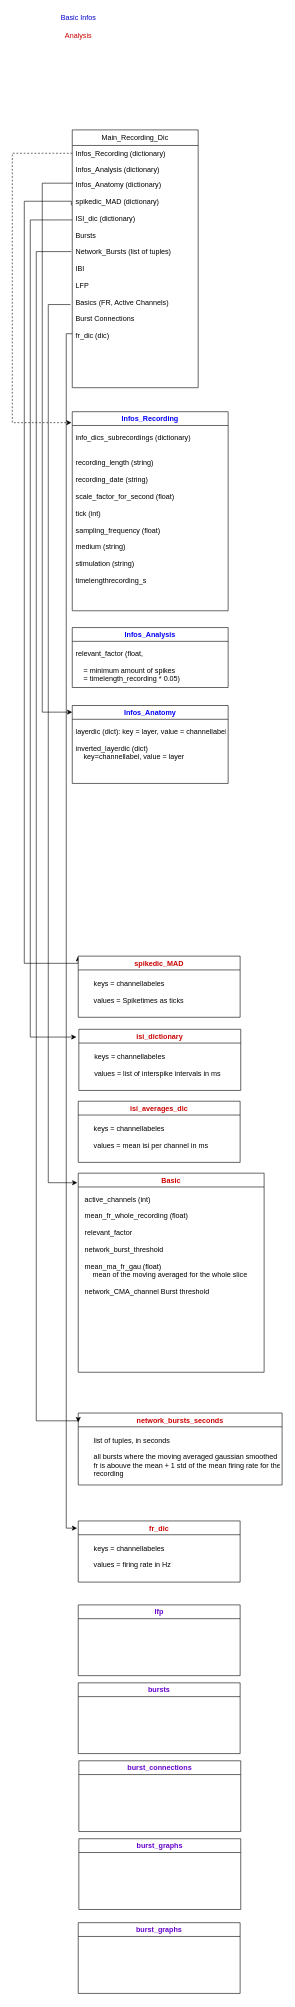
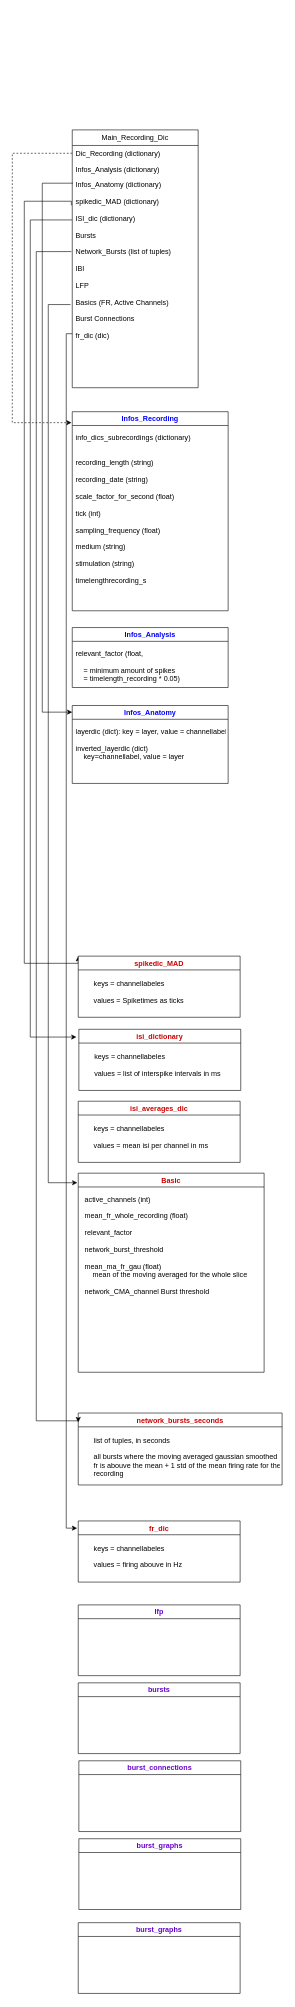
(78, 39) -> none
(128, 153) -> (123, 153)
(131, 1549) -> (131, 1549)
